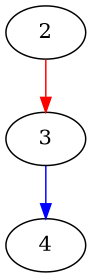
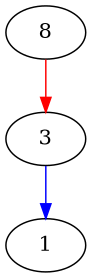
(46, 33) -> (46, 33)
(46, 245) -> (46, 245)
